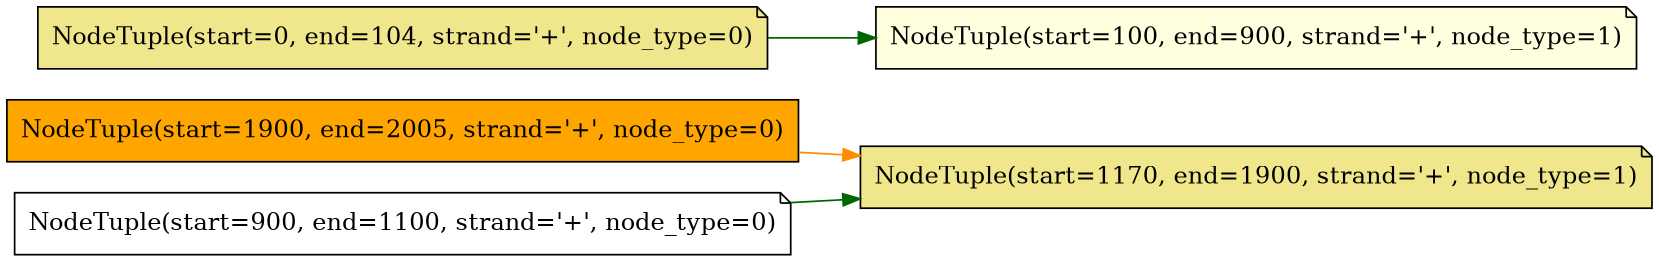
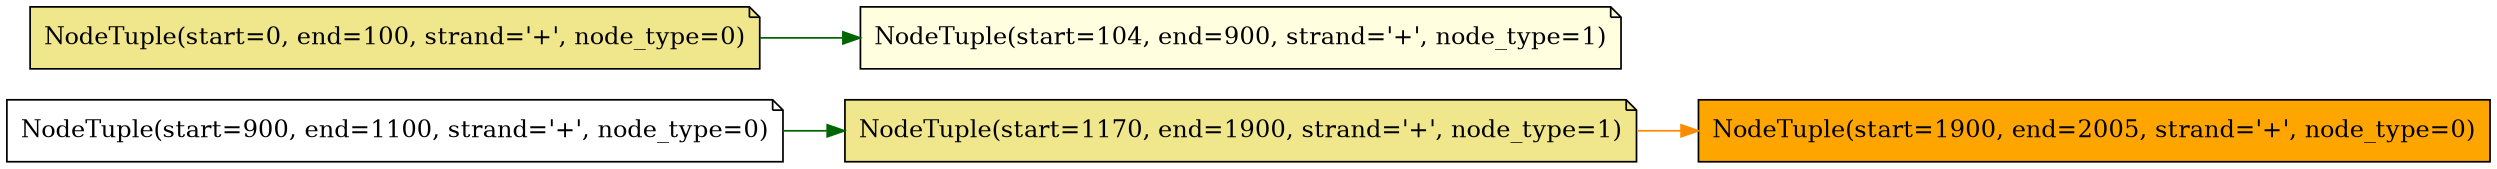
(403, 38) -> (395, 38)
(1256, 38) -> (1241, 38)
(821, 154) -> (1659, 131)
